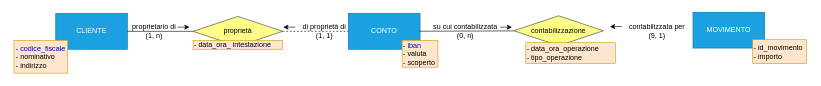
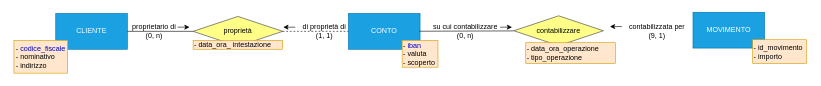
(466, 31) -> (466, 31)
(560, 31) -> (560, 31)
(153, 32) -> (153, 32)
